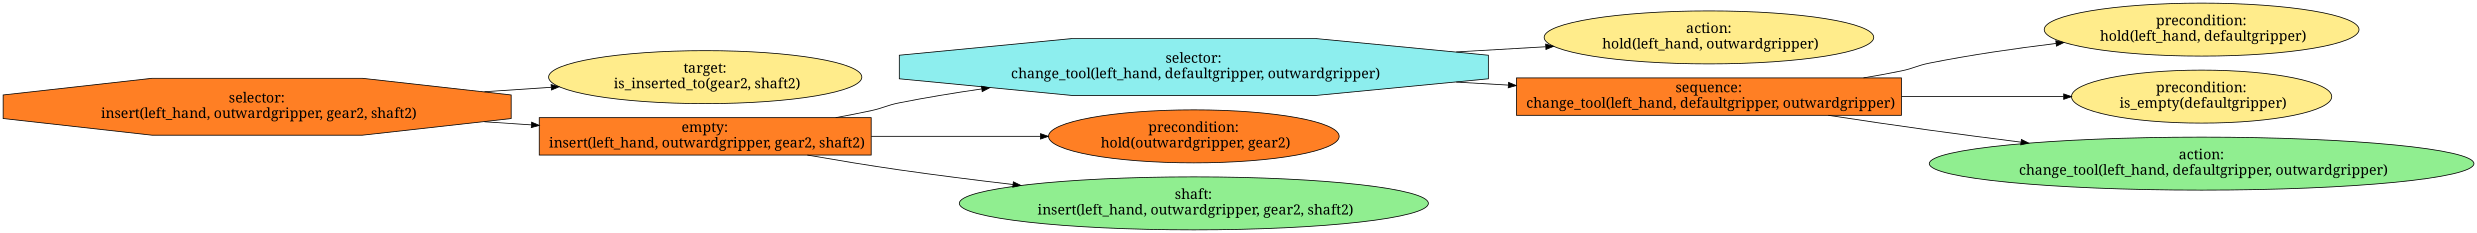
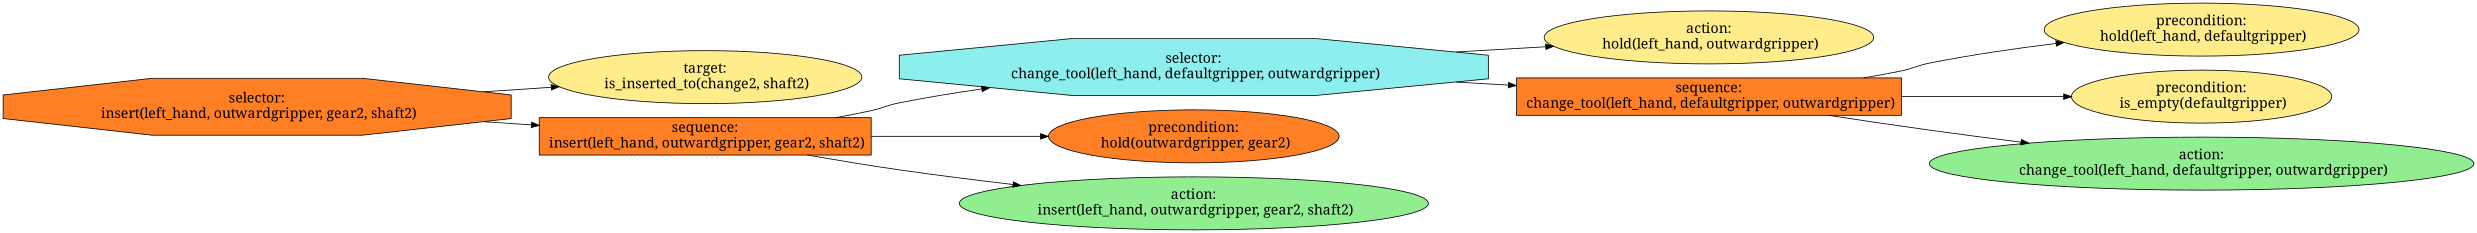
(705, 77) -> (705, 77)
(705, 136) -> (705, 136)
(1194, 203) -> (1194, 203)
